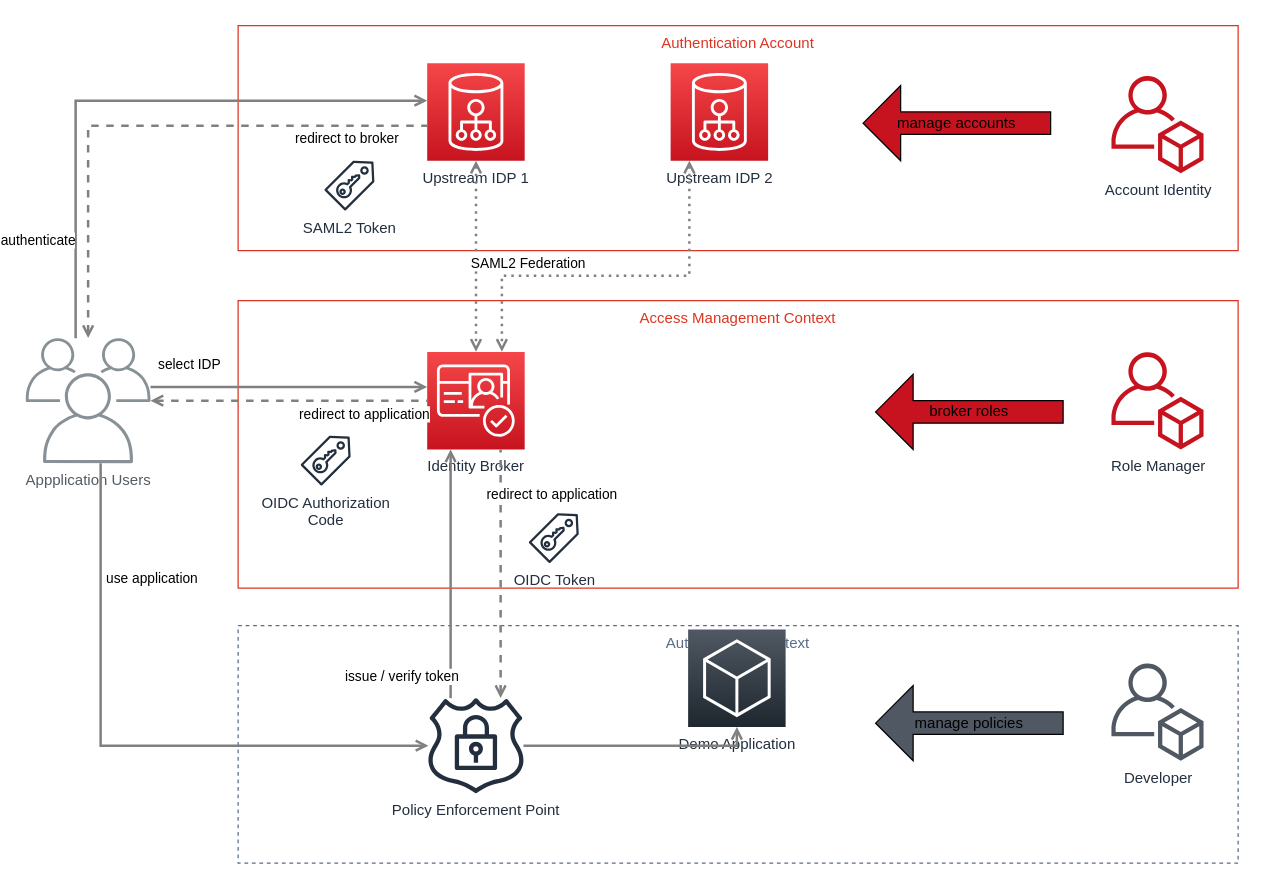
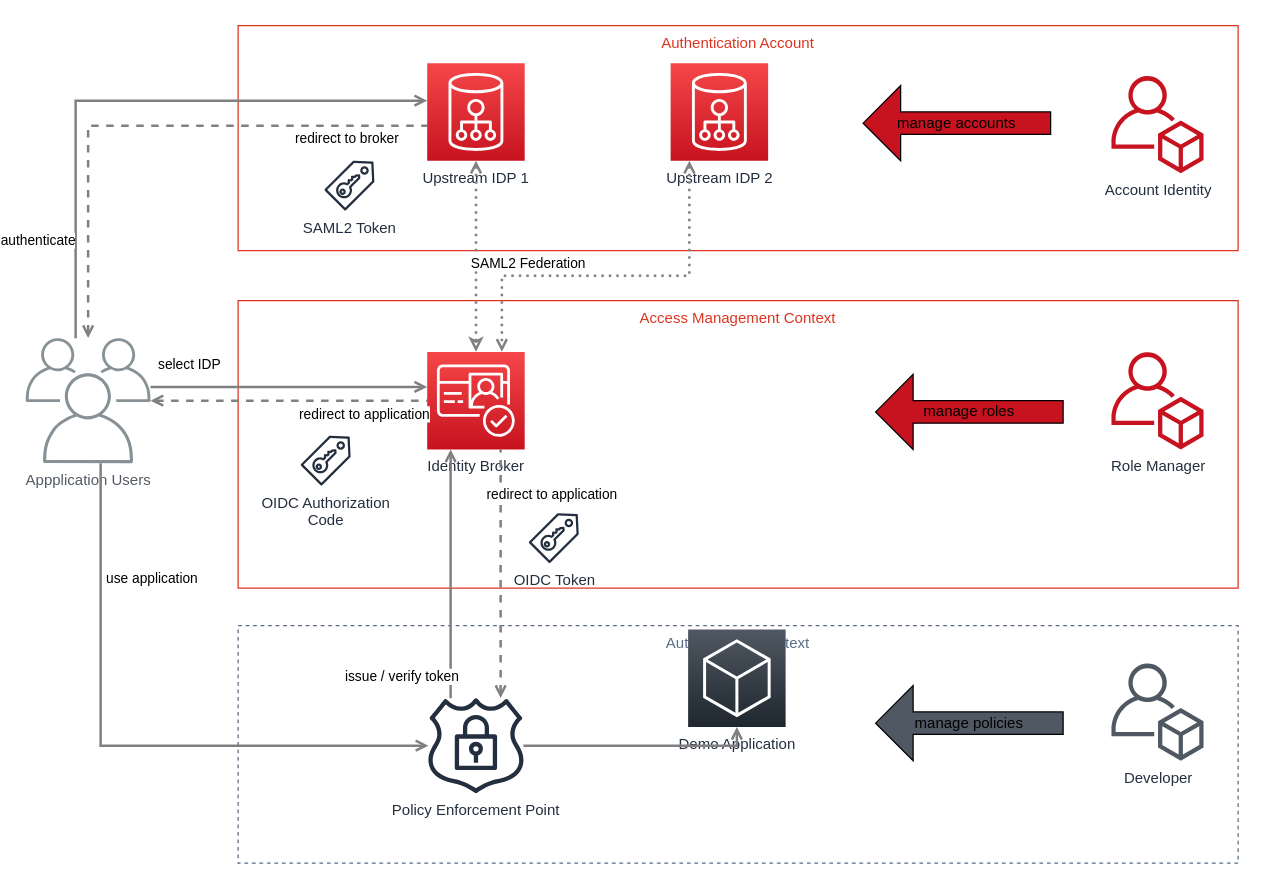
(476, 340) -> (476, 340)
(969, 412) -> (969, 412)
